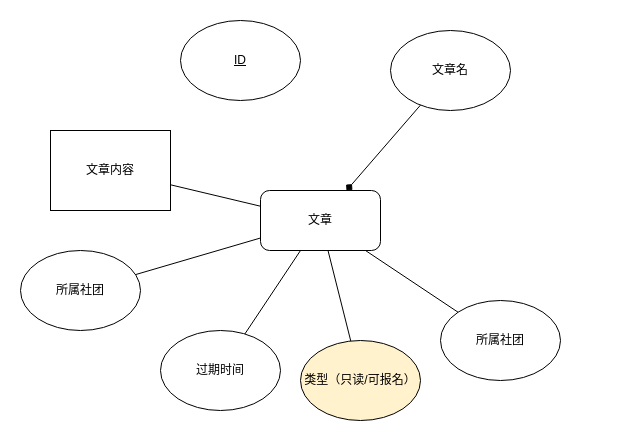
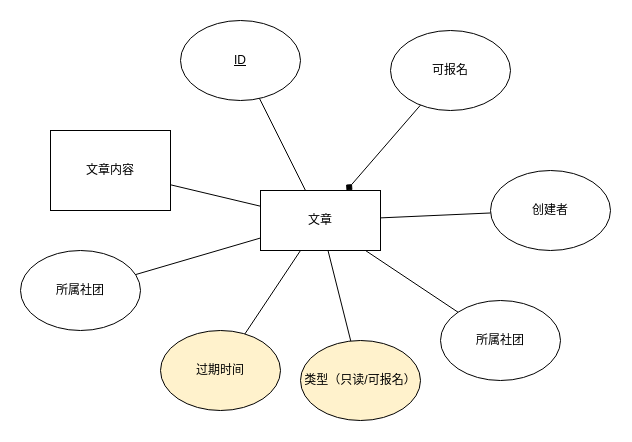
(451, 71) -> (451, 71)
none -> (282, 144)
none -> (551, 211)
none -> (436, 215)
(321, 221) -> (321, 221)
(221, 371) -> (221, 371)
